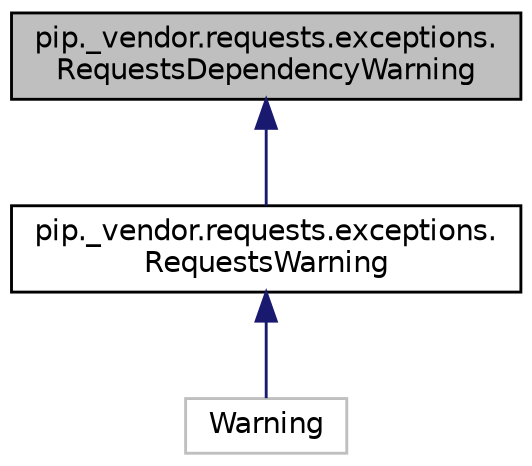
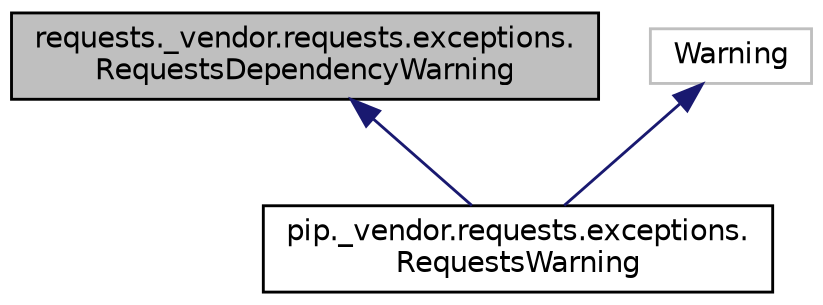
(266, 56) -> (305, 56)
(266, 360) -> (622, 155)
